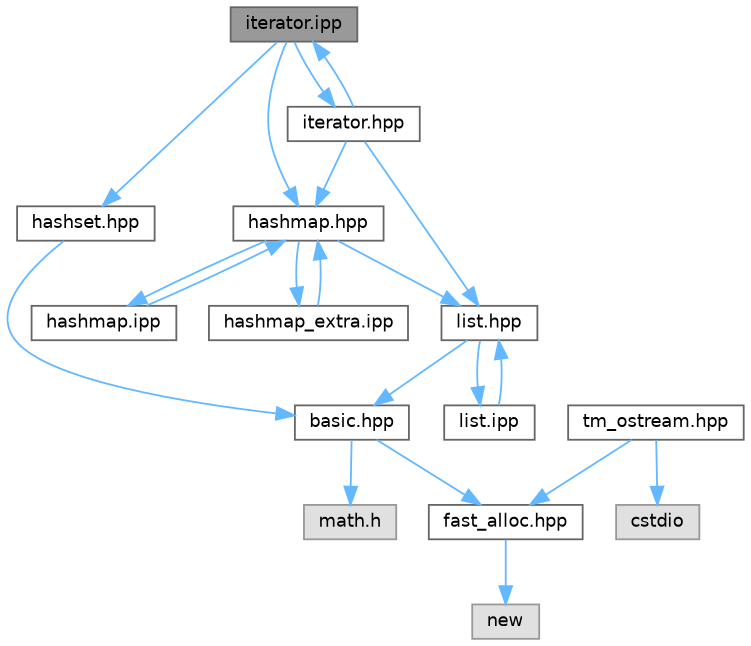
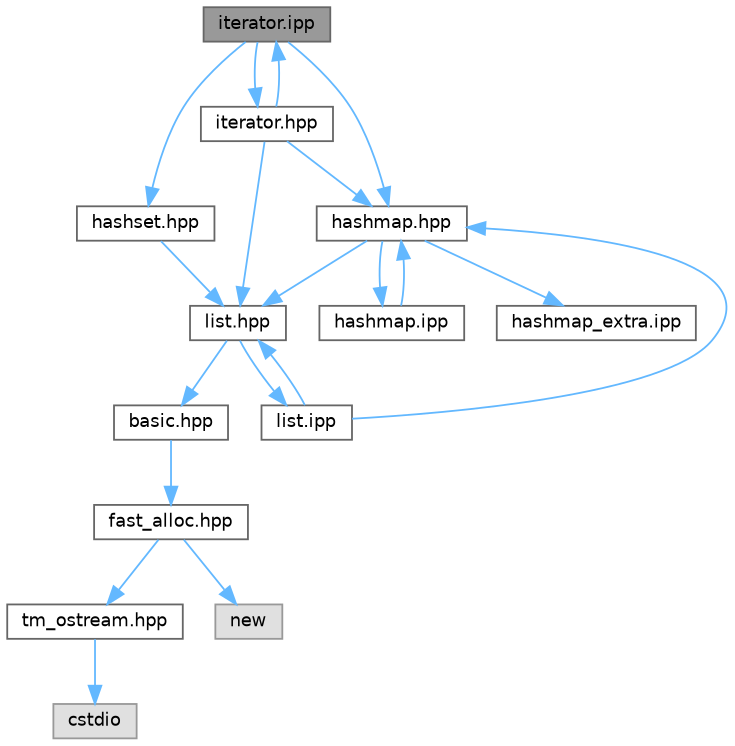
(320, 283) -> (683, 361)
(82, 376) -> (185, 267)
(589, 467) -> (139, 565)
(350, 522) -> none
